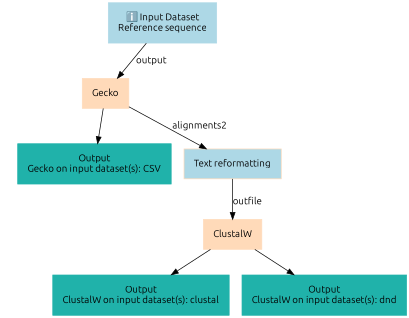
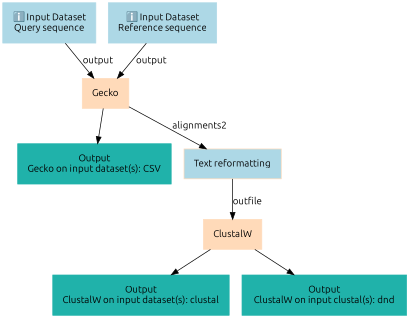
none -> (49, 23)
(324, 295) -> (324, 295)
